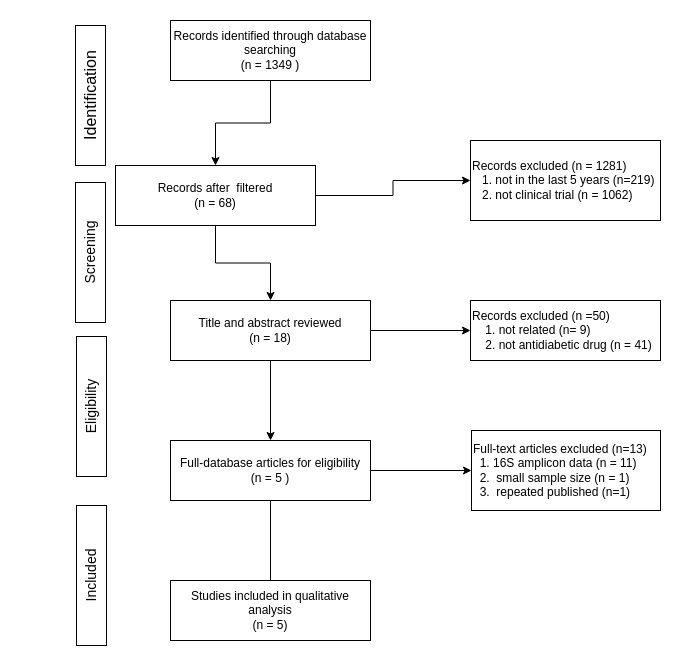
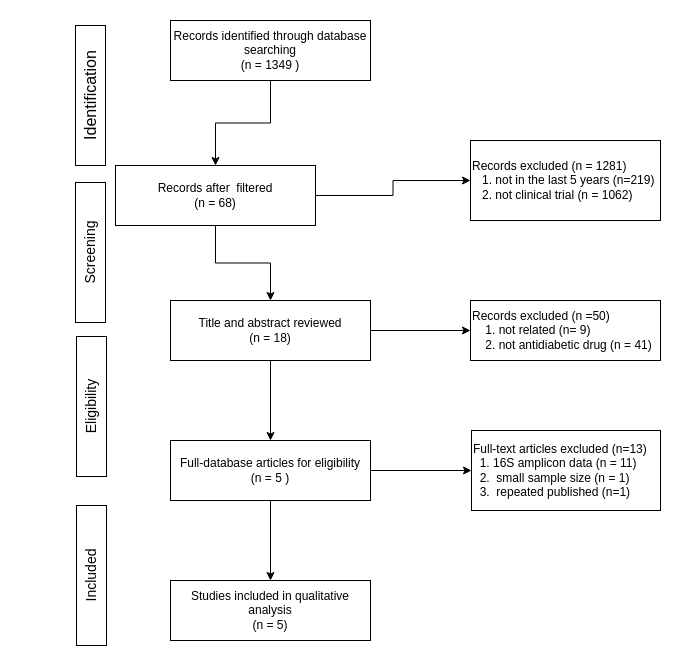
(271, 575) -> (271, 572)
